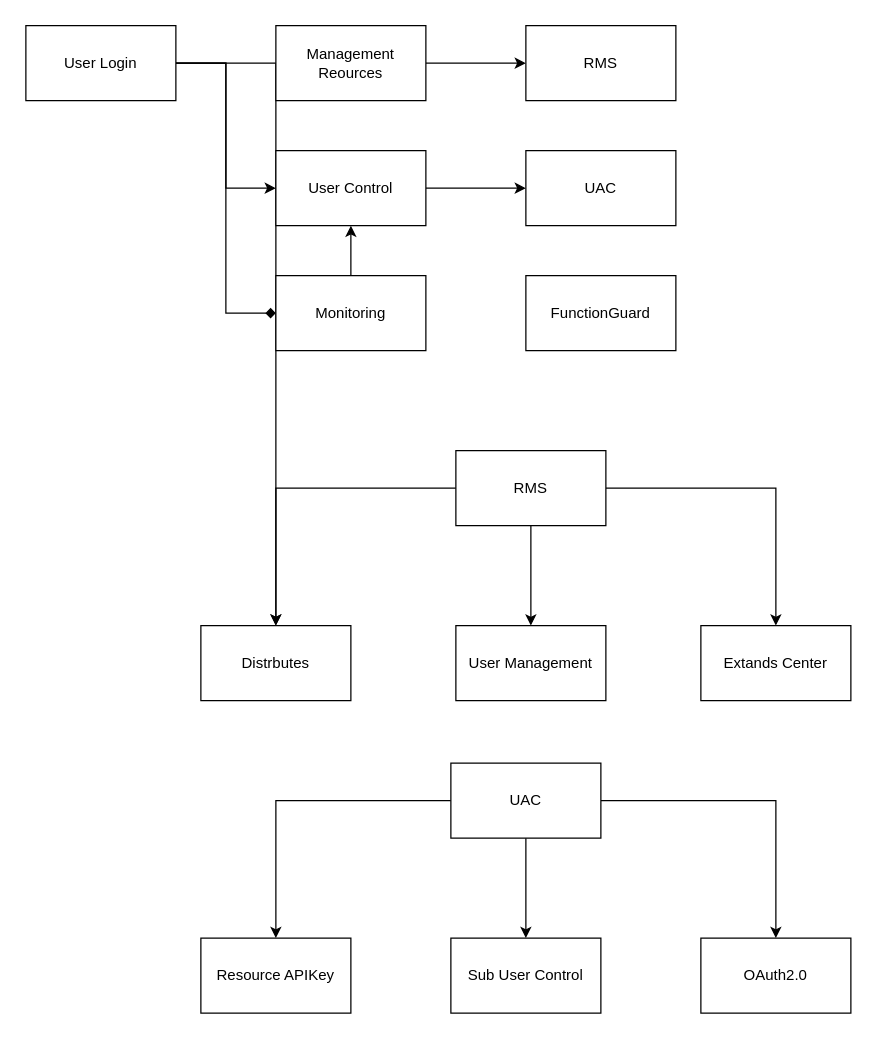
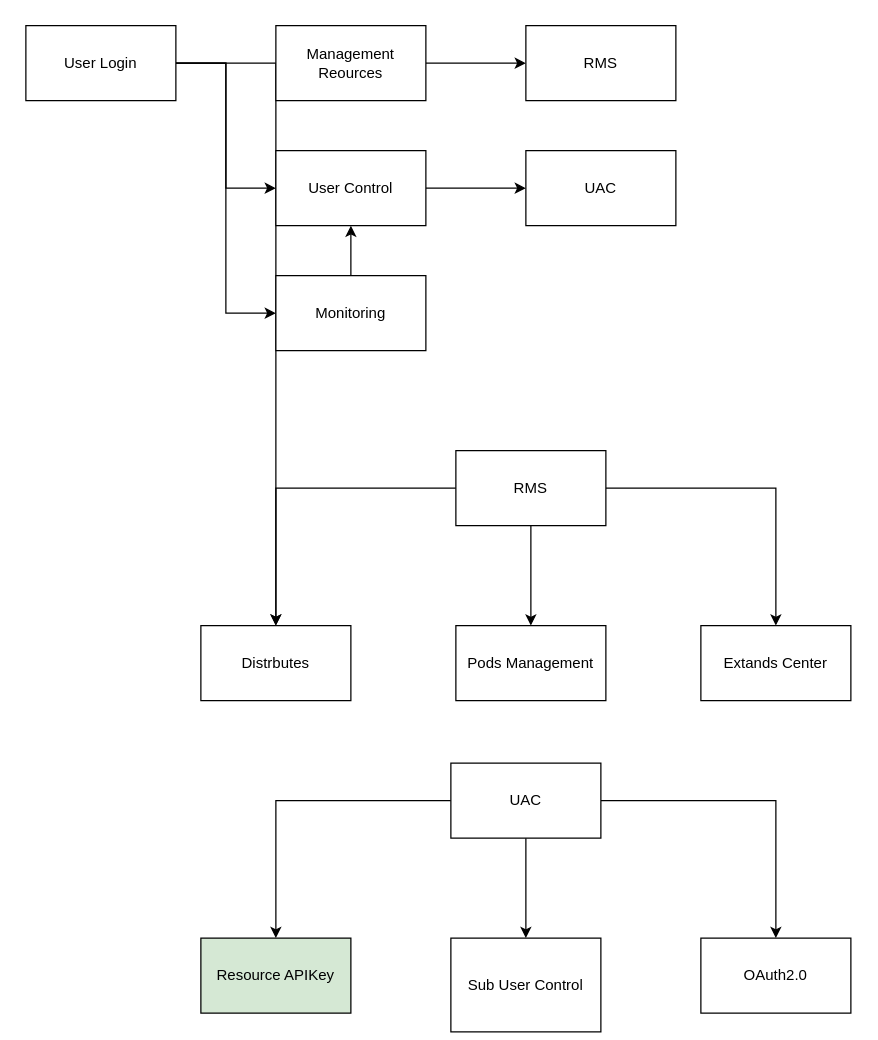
(265, 313) -> (266, 313)
(601, 313) -> none
(531, 663) -> (531, 663)
(276, 976) -> (276, 976)
(526, 976) -> (526, 985)
